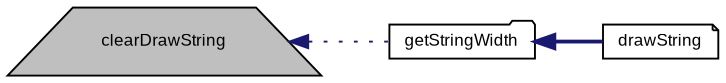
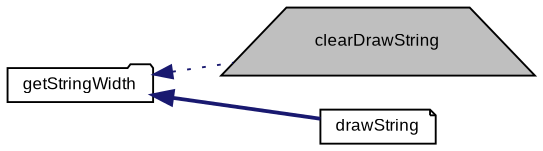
(349, 42) -> (203, 67)
